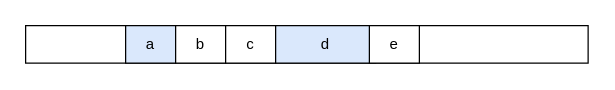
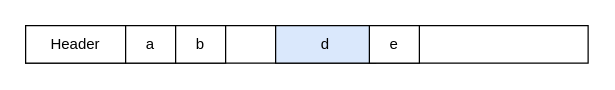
none -> (76, 44)
(151, 44) -> (151, 44)
(251, 44) -> none
